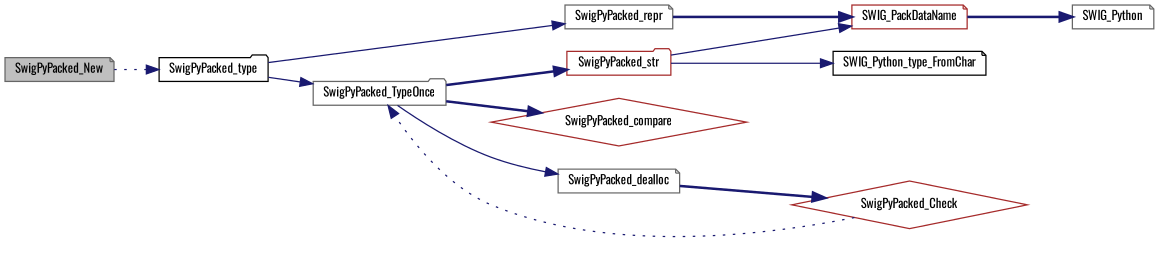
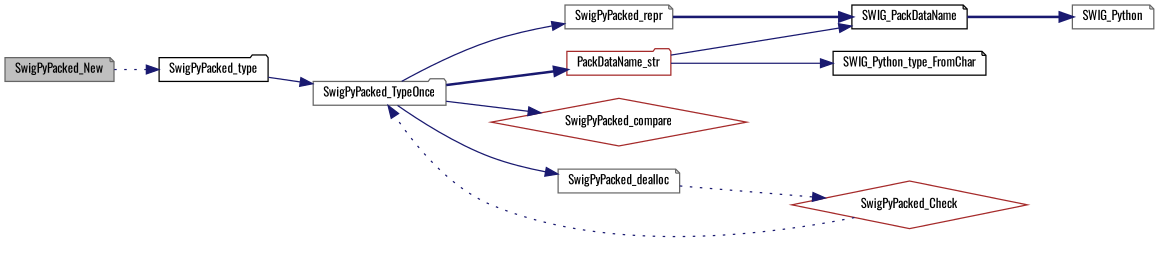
(910, 17) -> (910, 17)
(410, 44) -> (474, 47)
(619, 63) -> (619, 63)
(487, 106) -> (487, 106)
(746, 191) -> (746, 191)
